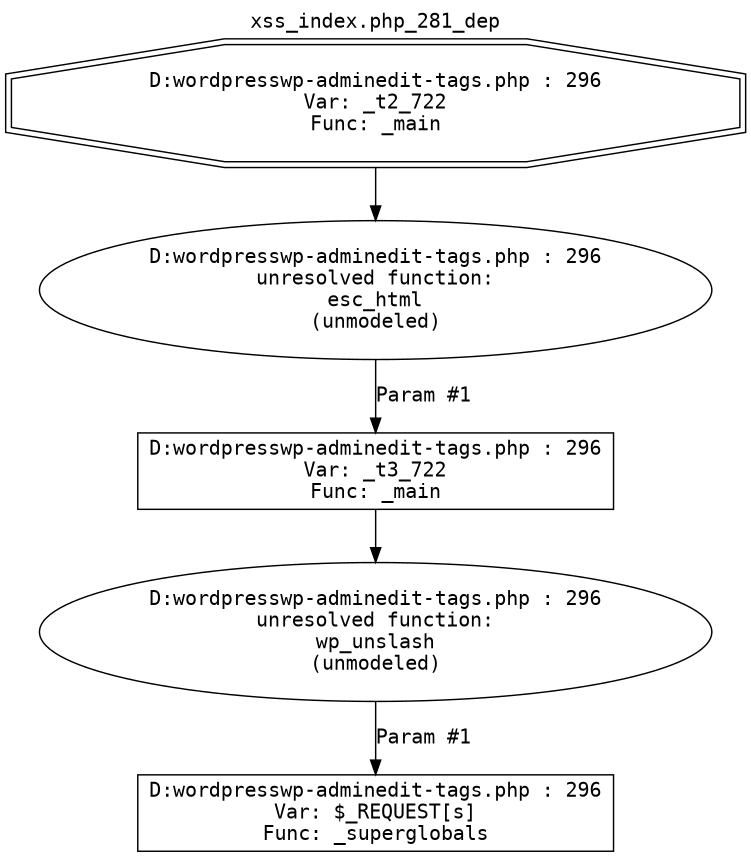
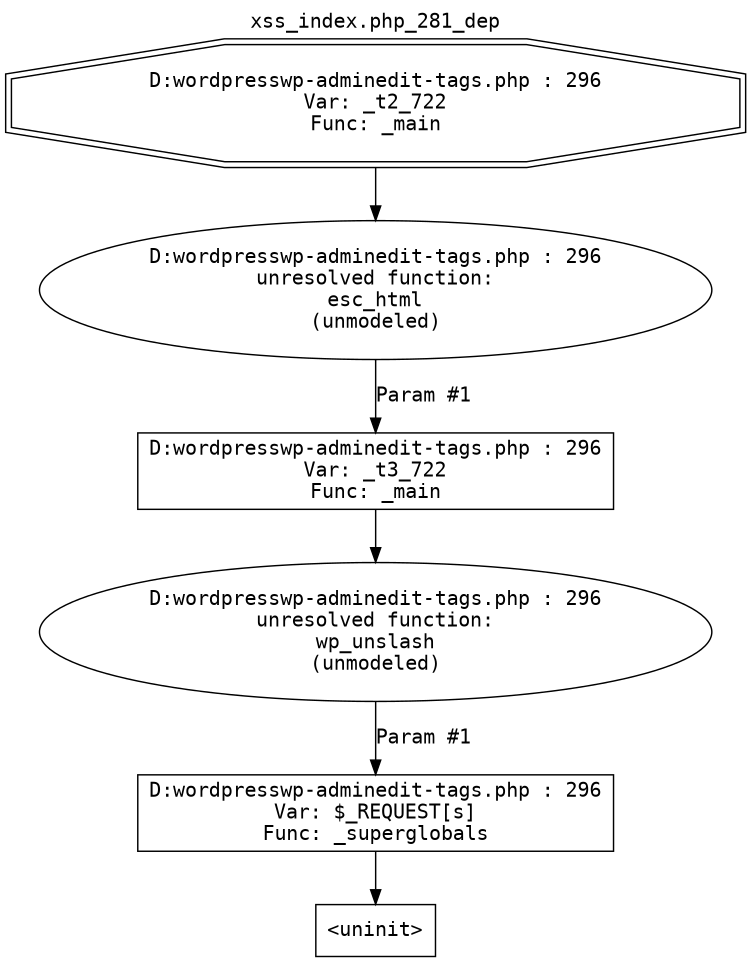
none -> (376, 931)
